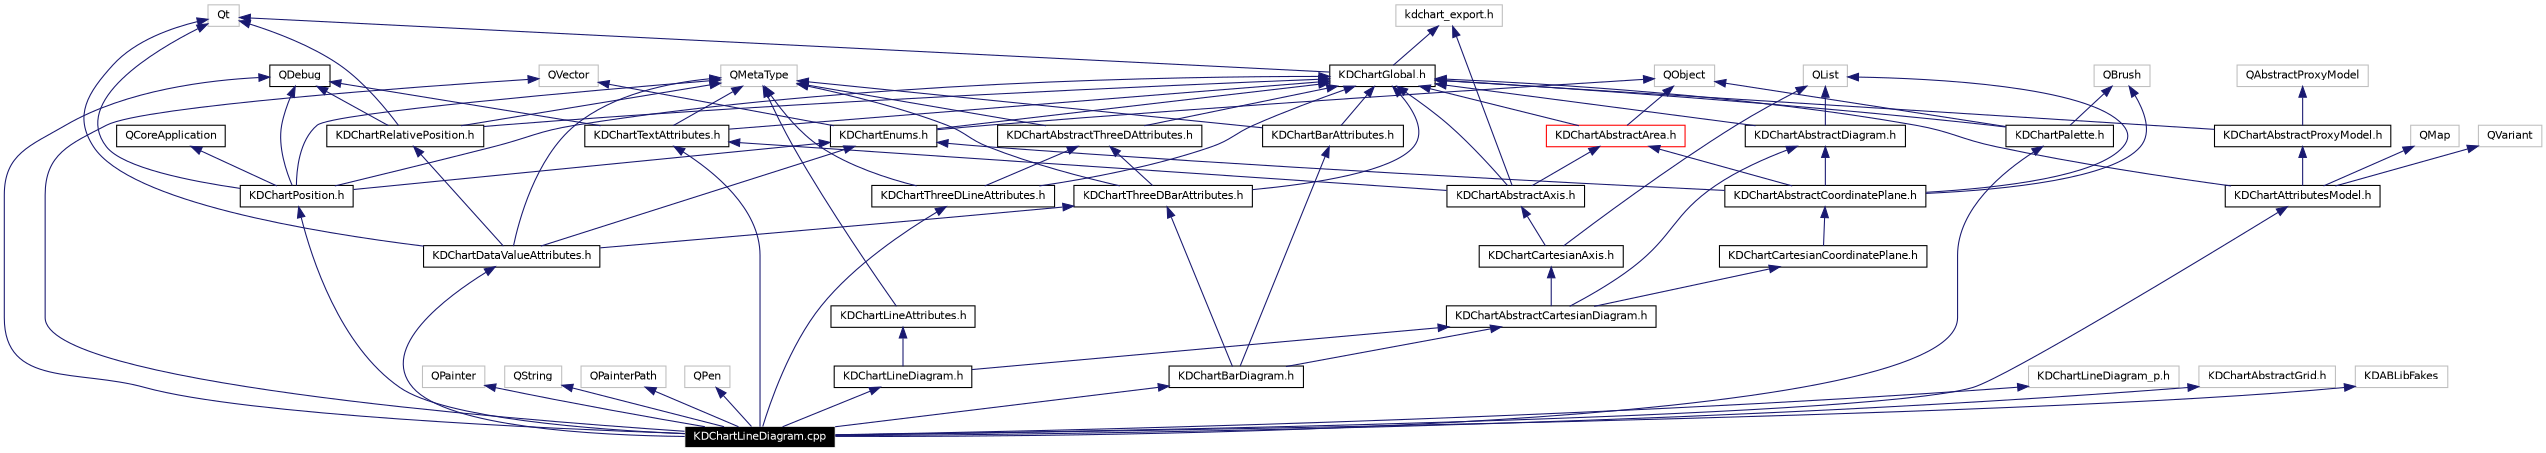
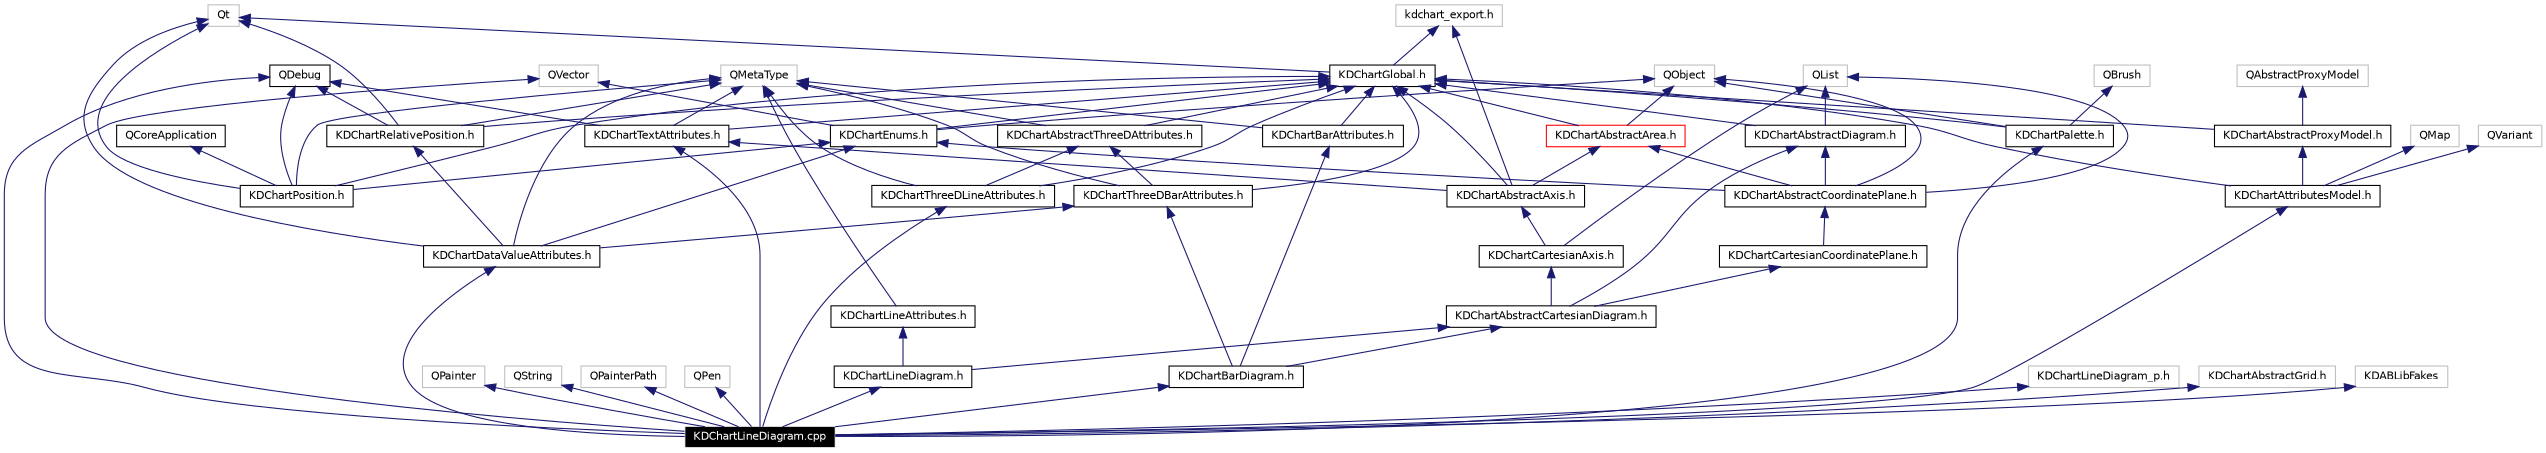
(2117, 162) -> (1836, 94)
(407, 391) -> none
